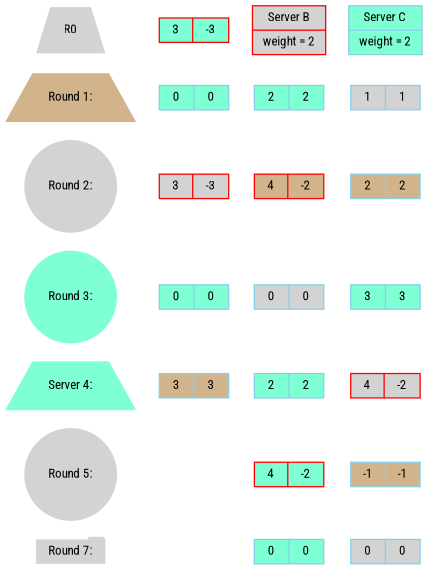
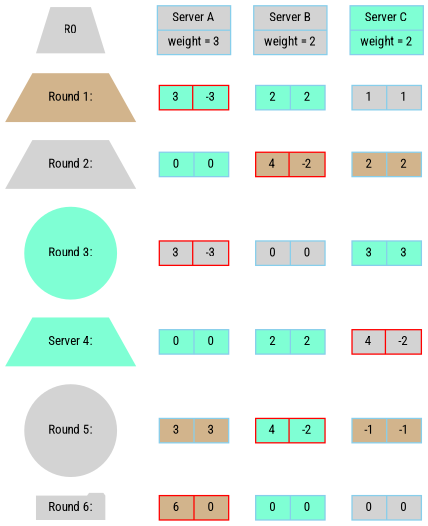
none -> (194, 30)
(289, 30) -> (290, 30)
(71, 186) -> (71, 164)
none -> (194, 508)
(71, 552) -> (71, 508)
